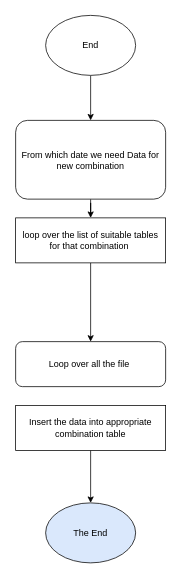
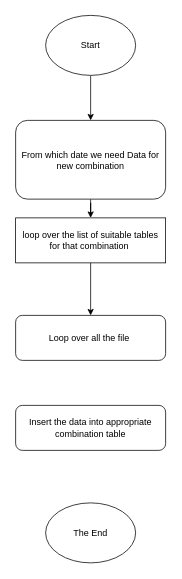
(90, 45) -> (90, 45)
(90, 364) -> (90, 338)
(90, 428) -> (90, 428)
(90, 474) -> none
(90, 533) -> (90, 533)
